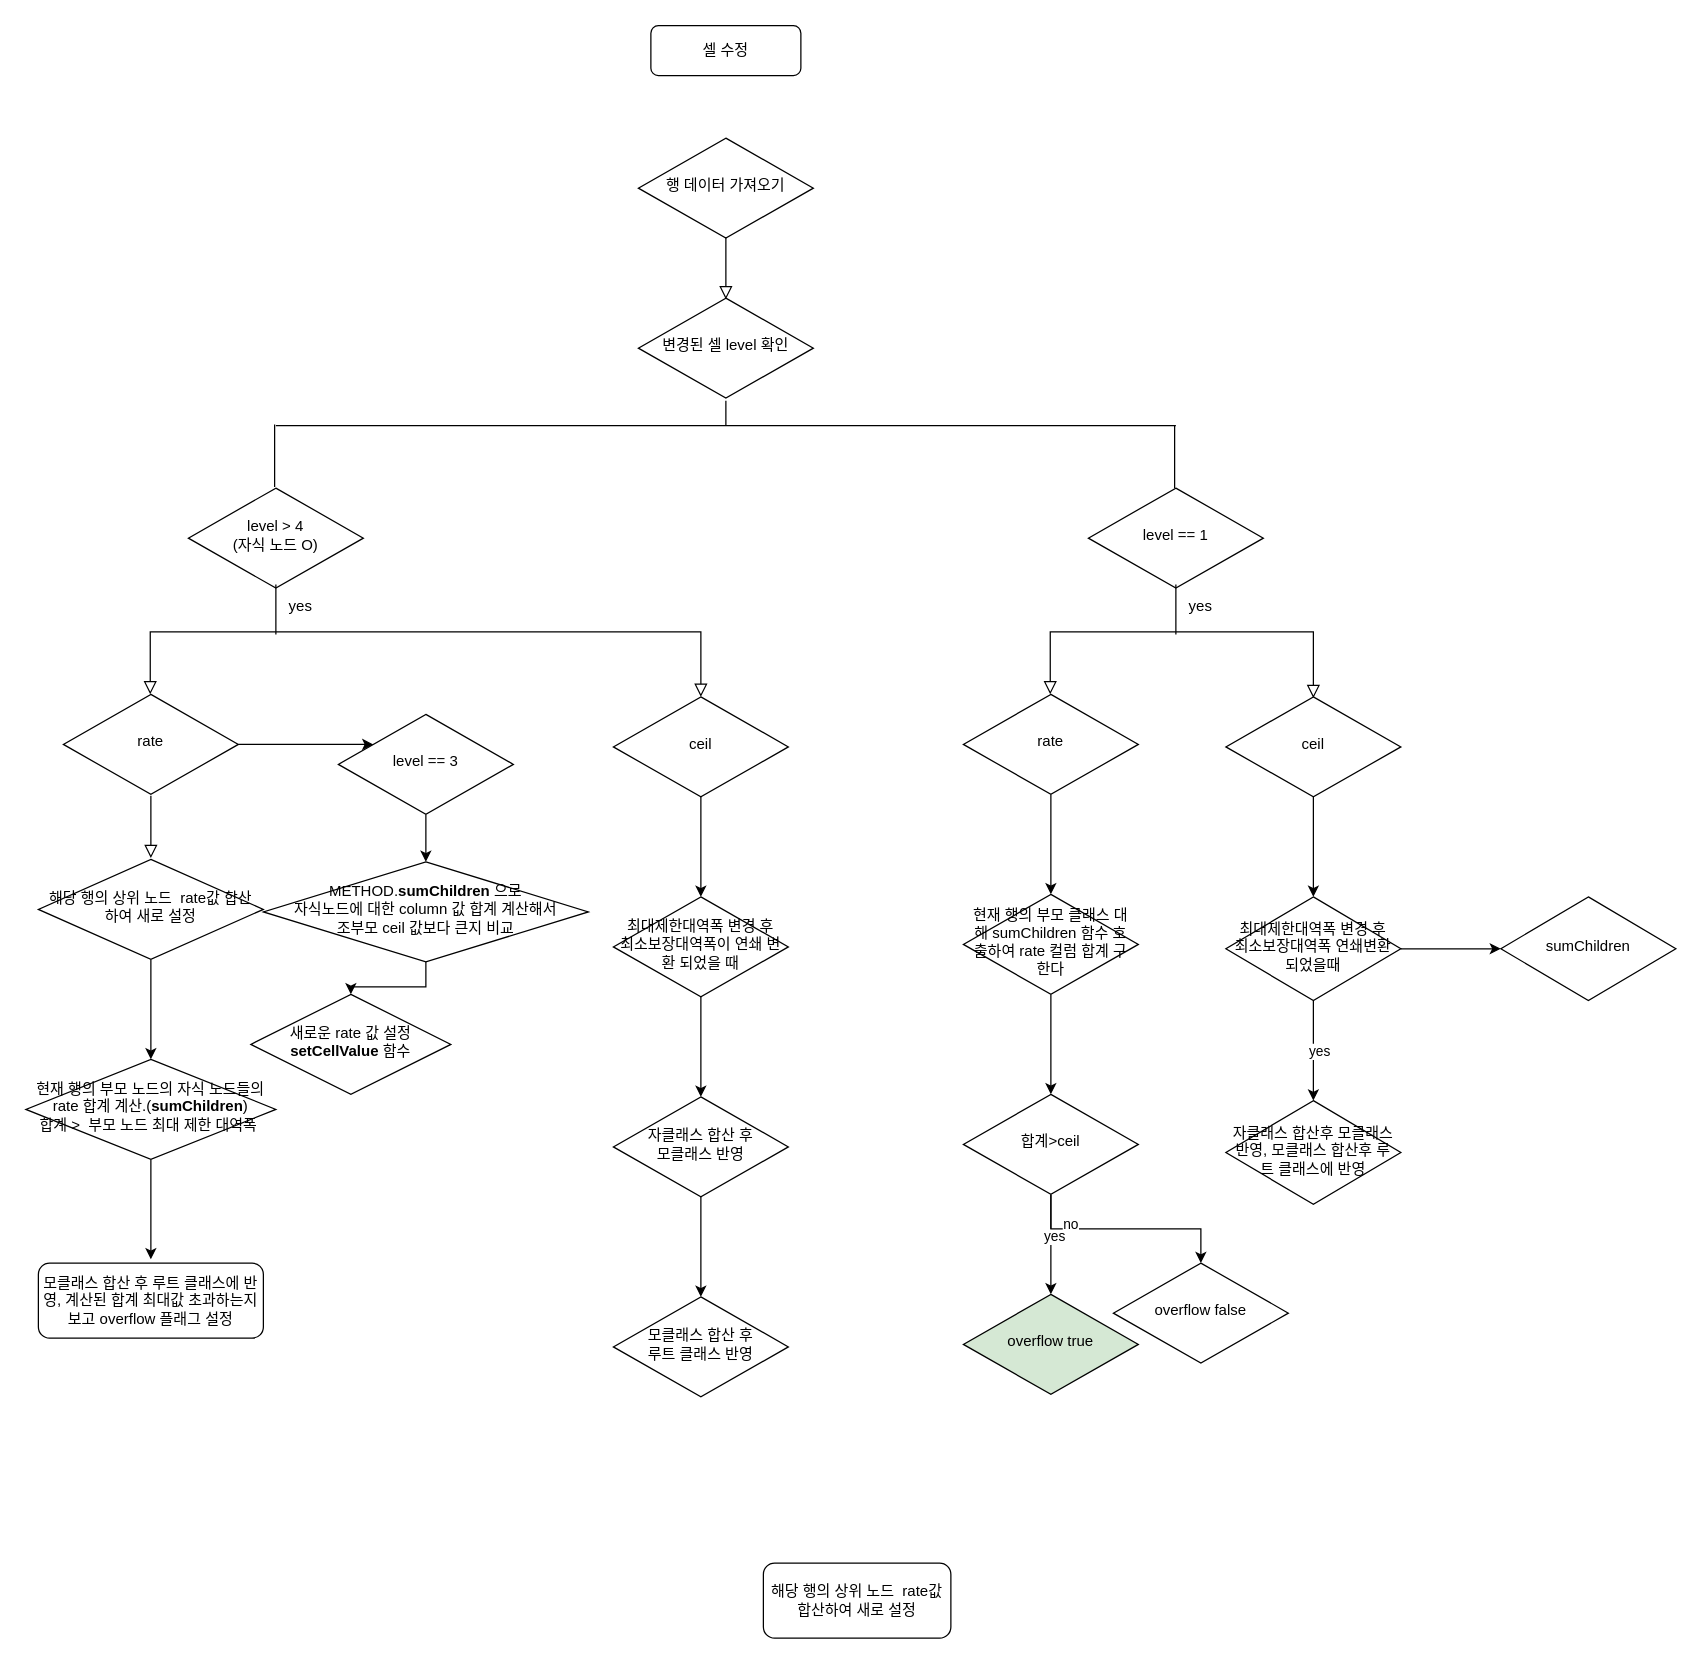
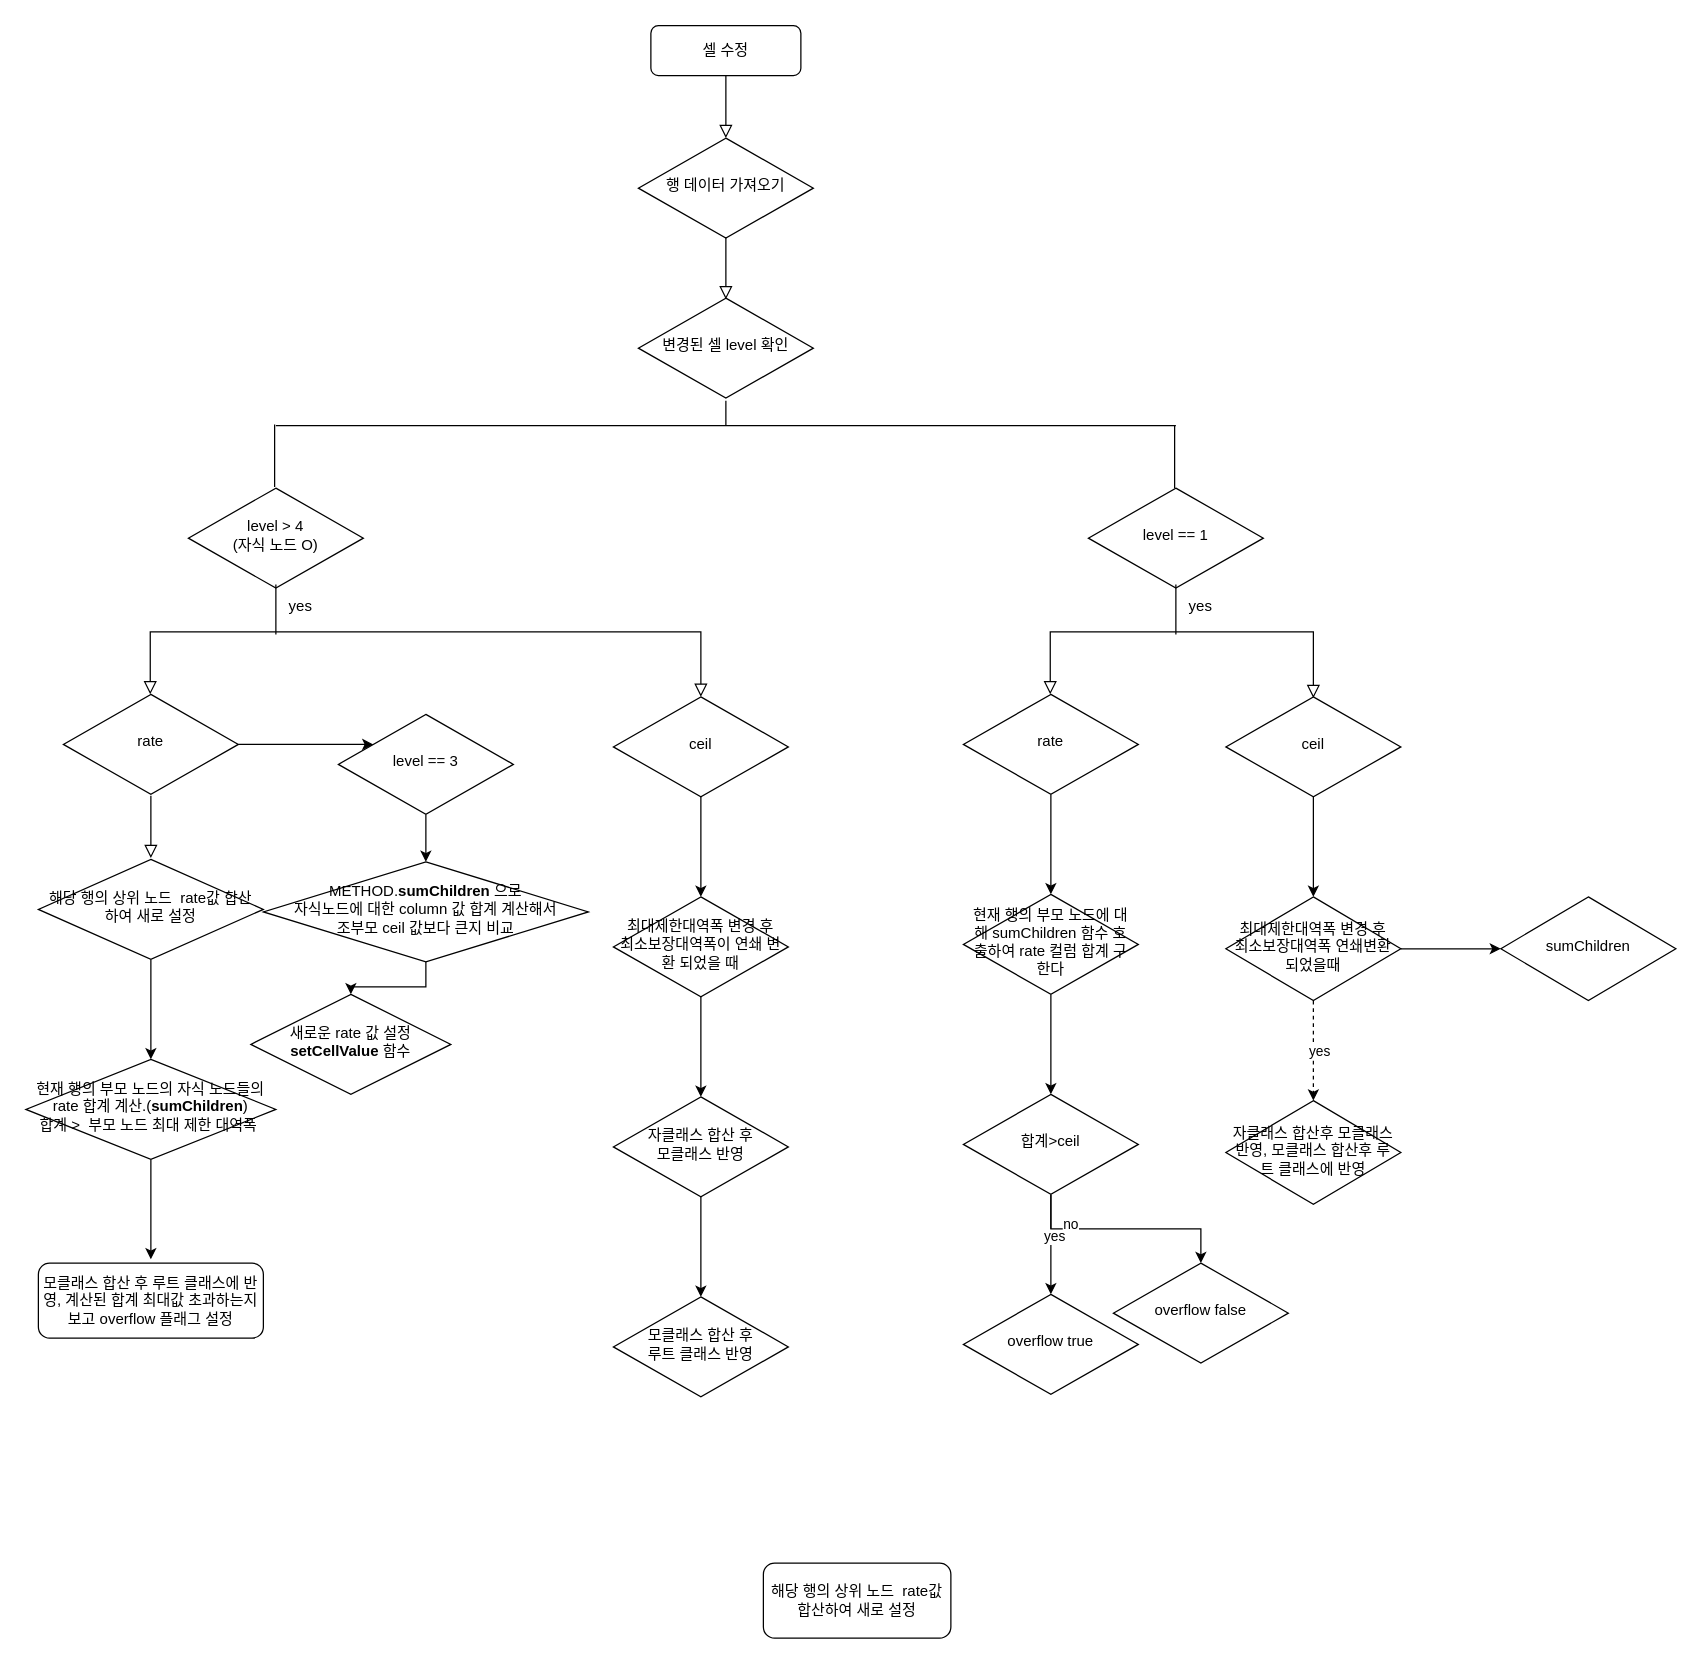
none -> (726, 100)
(1051, 942) -> (1051, 942)
(1313, 1024) -> (1313, 1024)
(1051, 1344) -> (1051, 1344)
